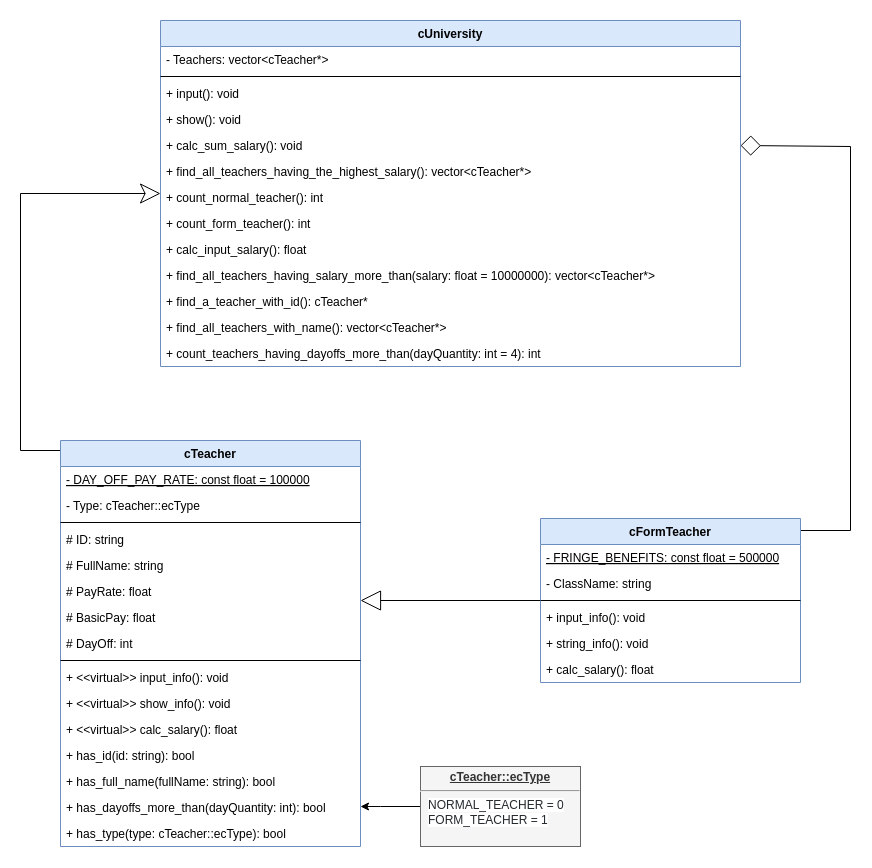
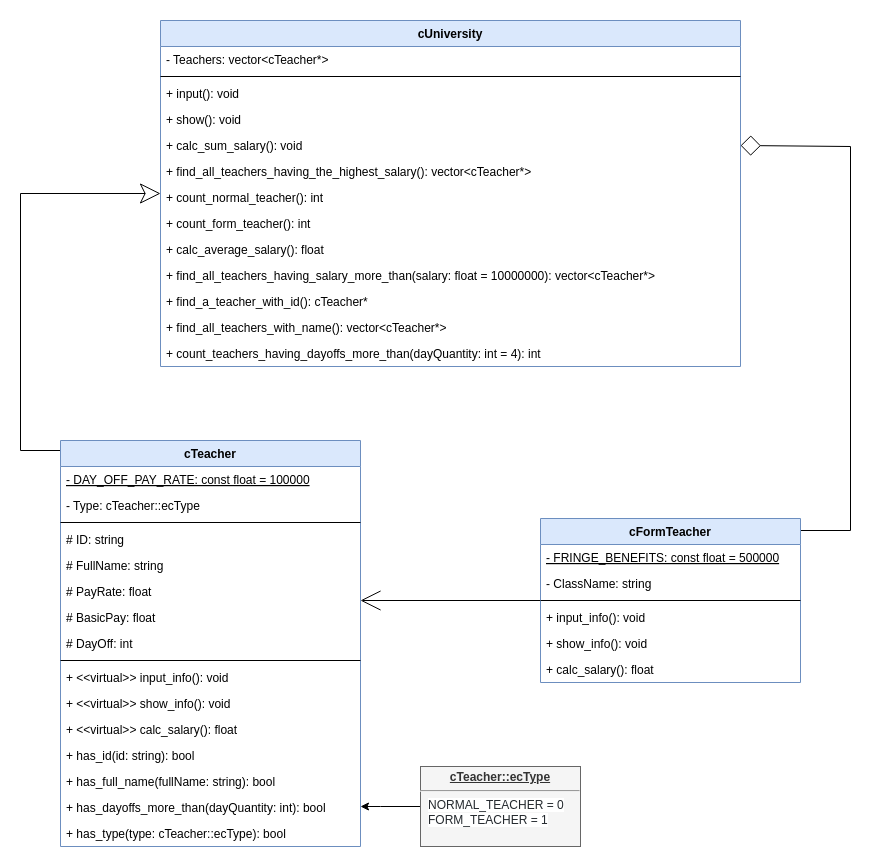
(251, 250) -> (259, 250)
(382, 601) -> (373, 601)
(607, 644) -> (602, 644)
